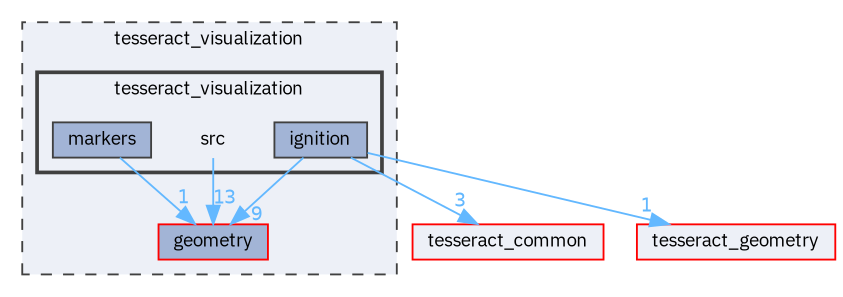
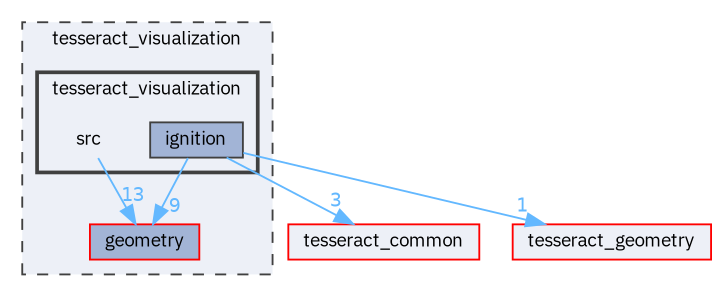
(102, 140) -> none
